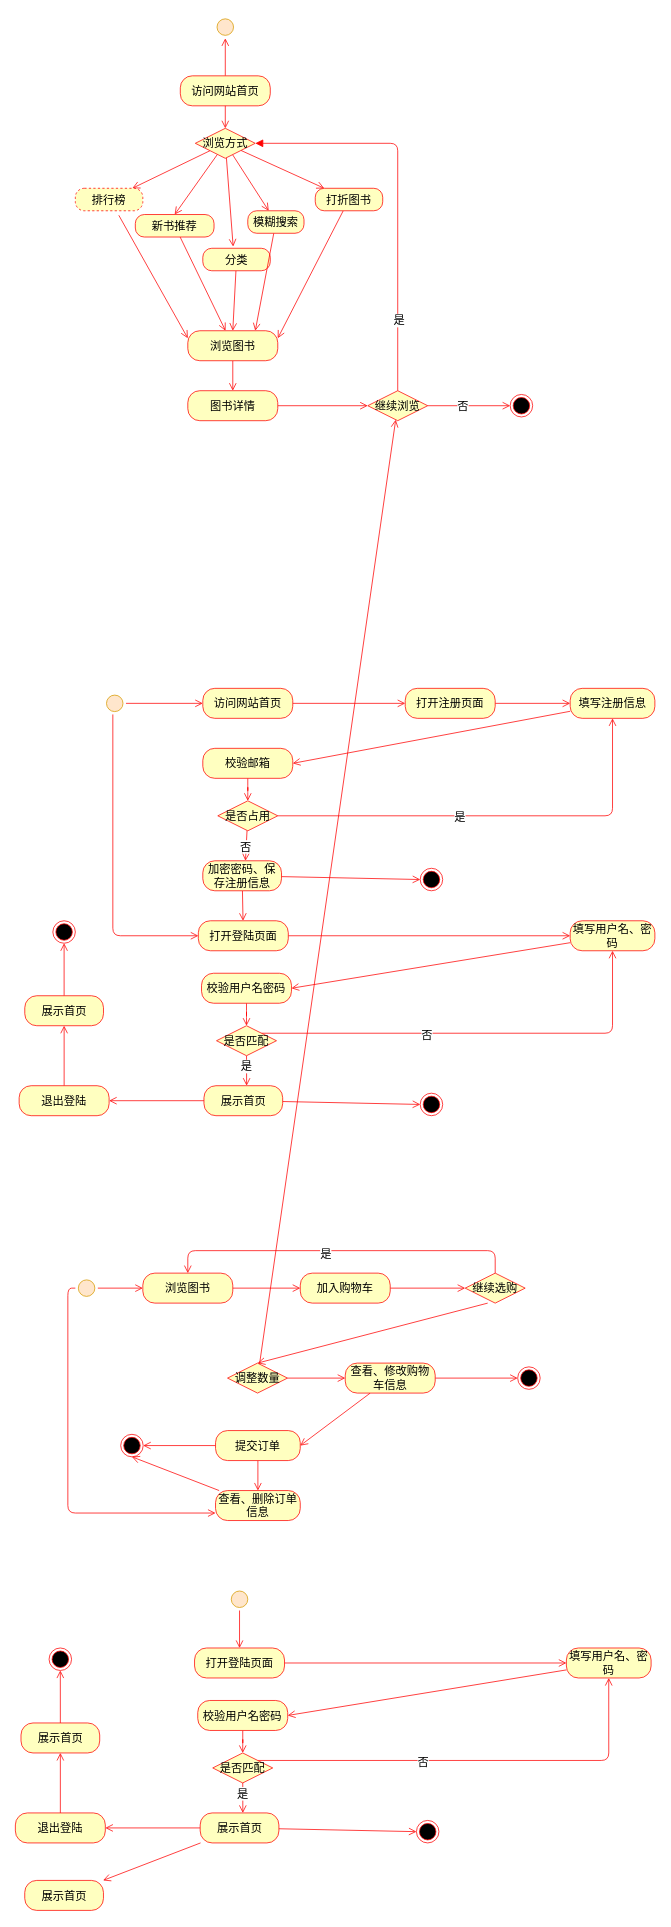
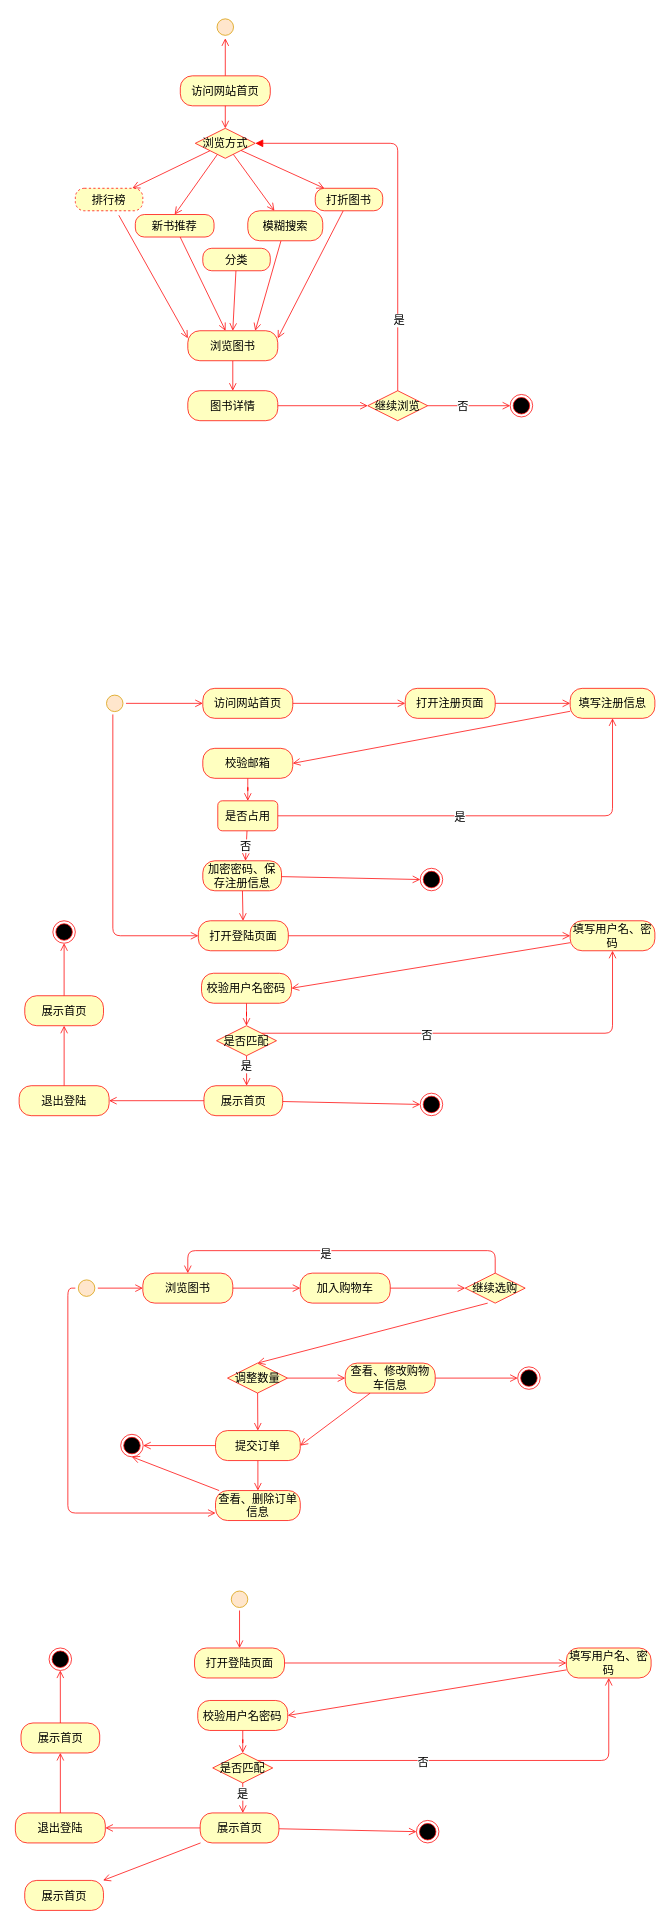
(230, 200) -> none
(276, 222) -> (285, 225)
(248, 816) -> (248, 816)
(328, 891) -> (258, 1411)
